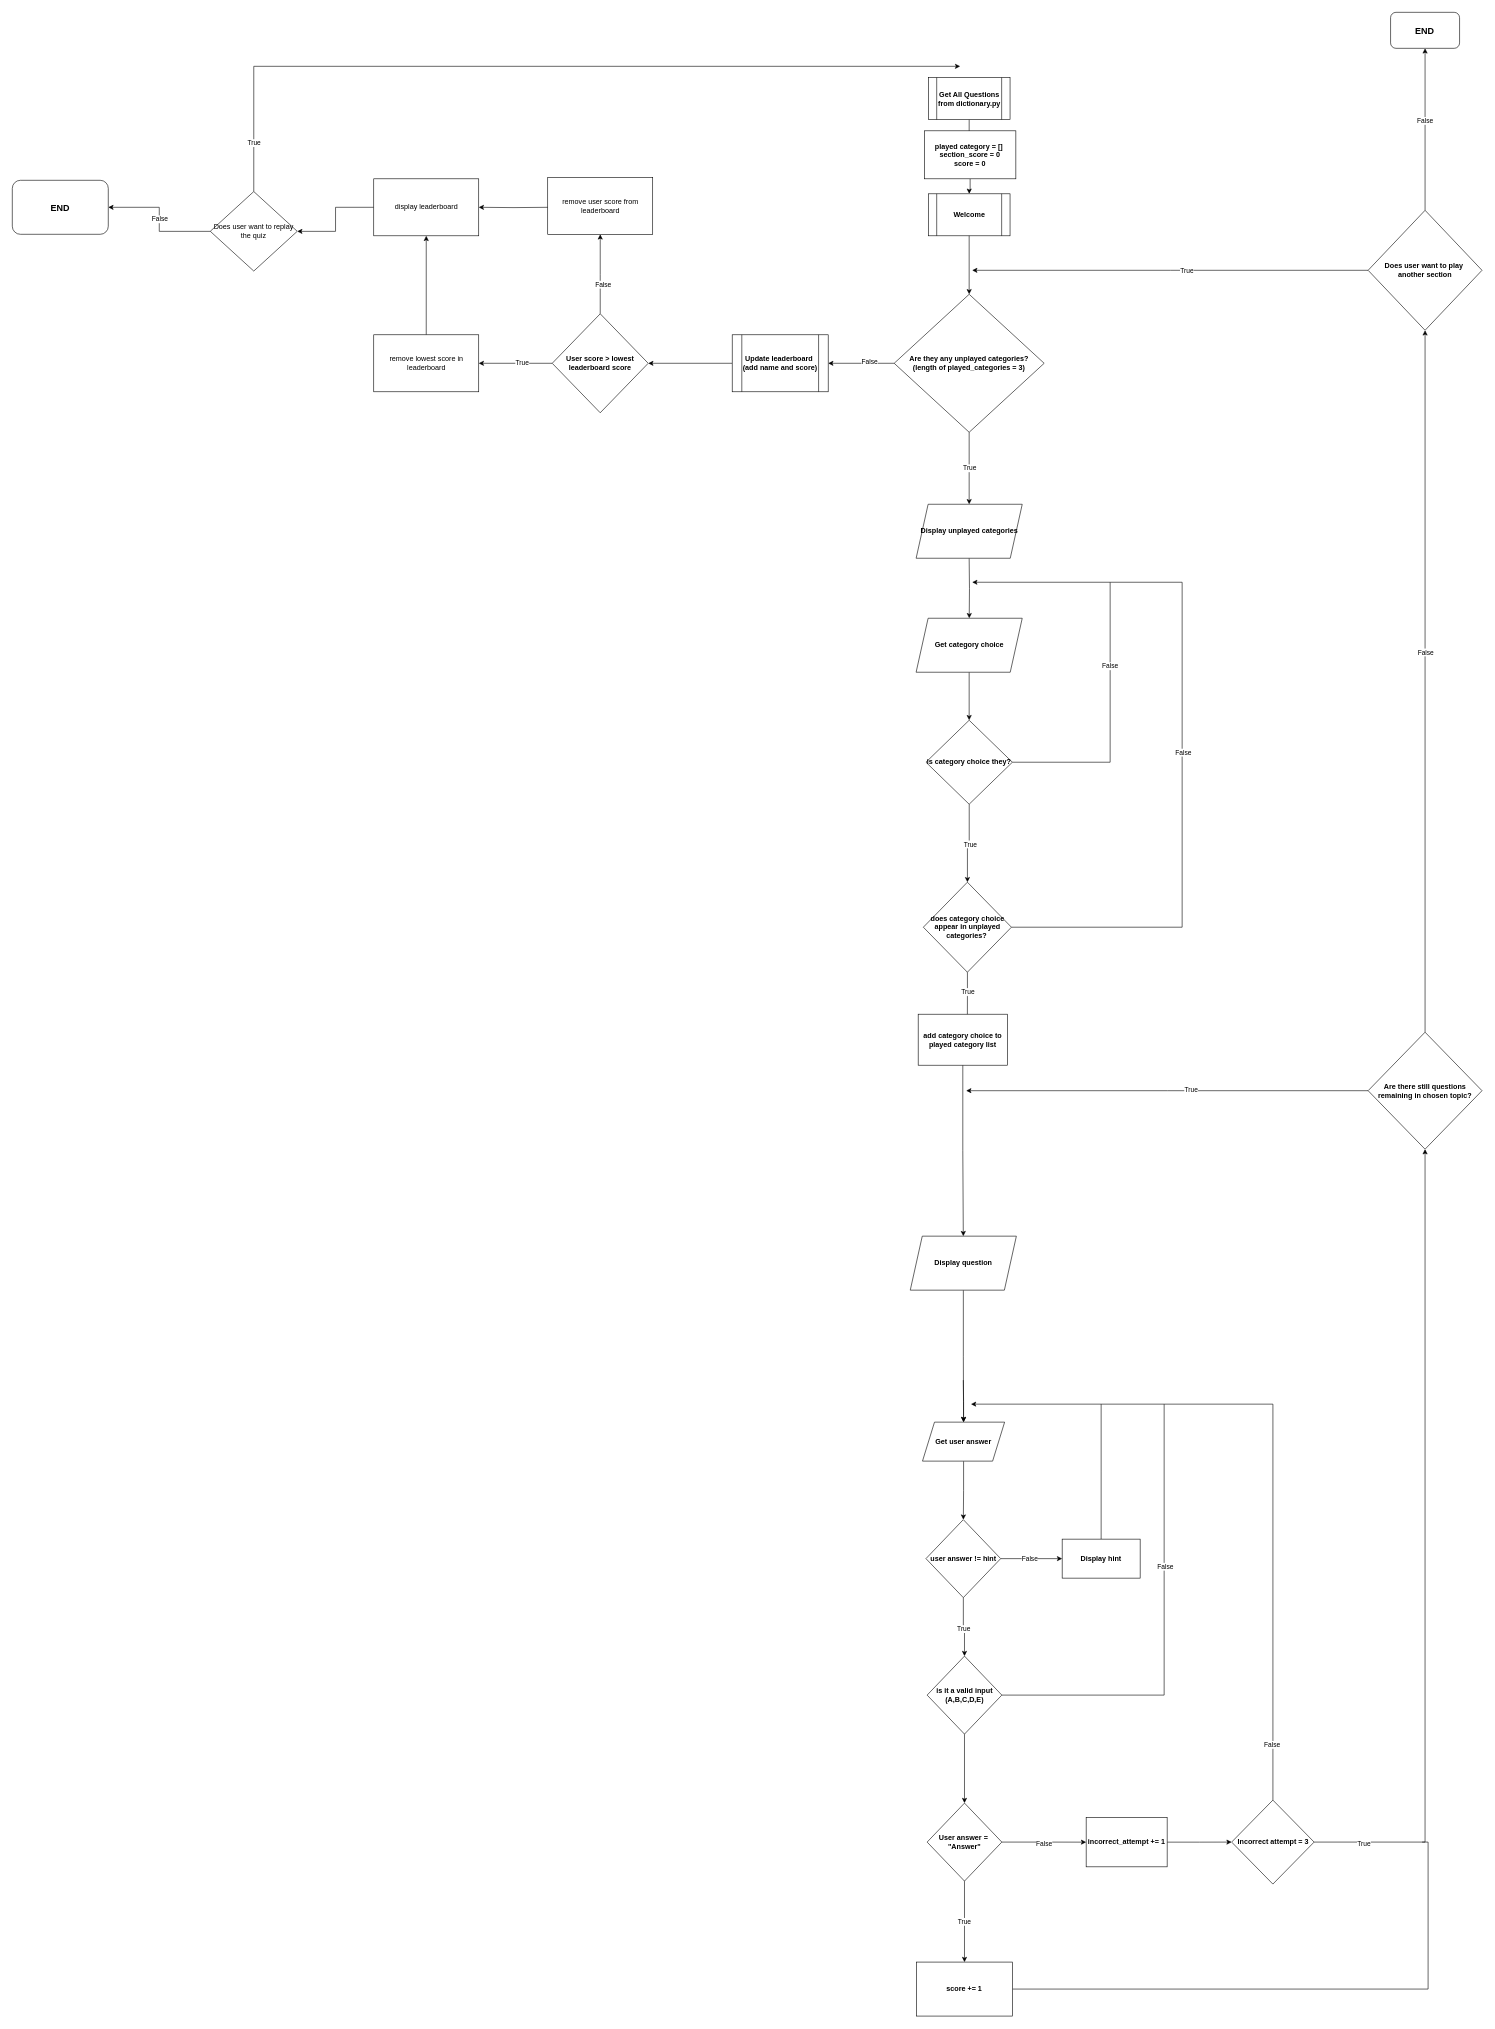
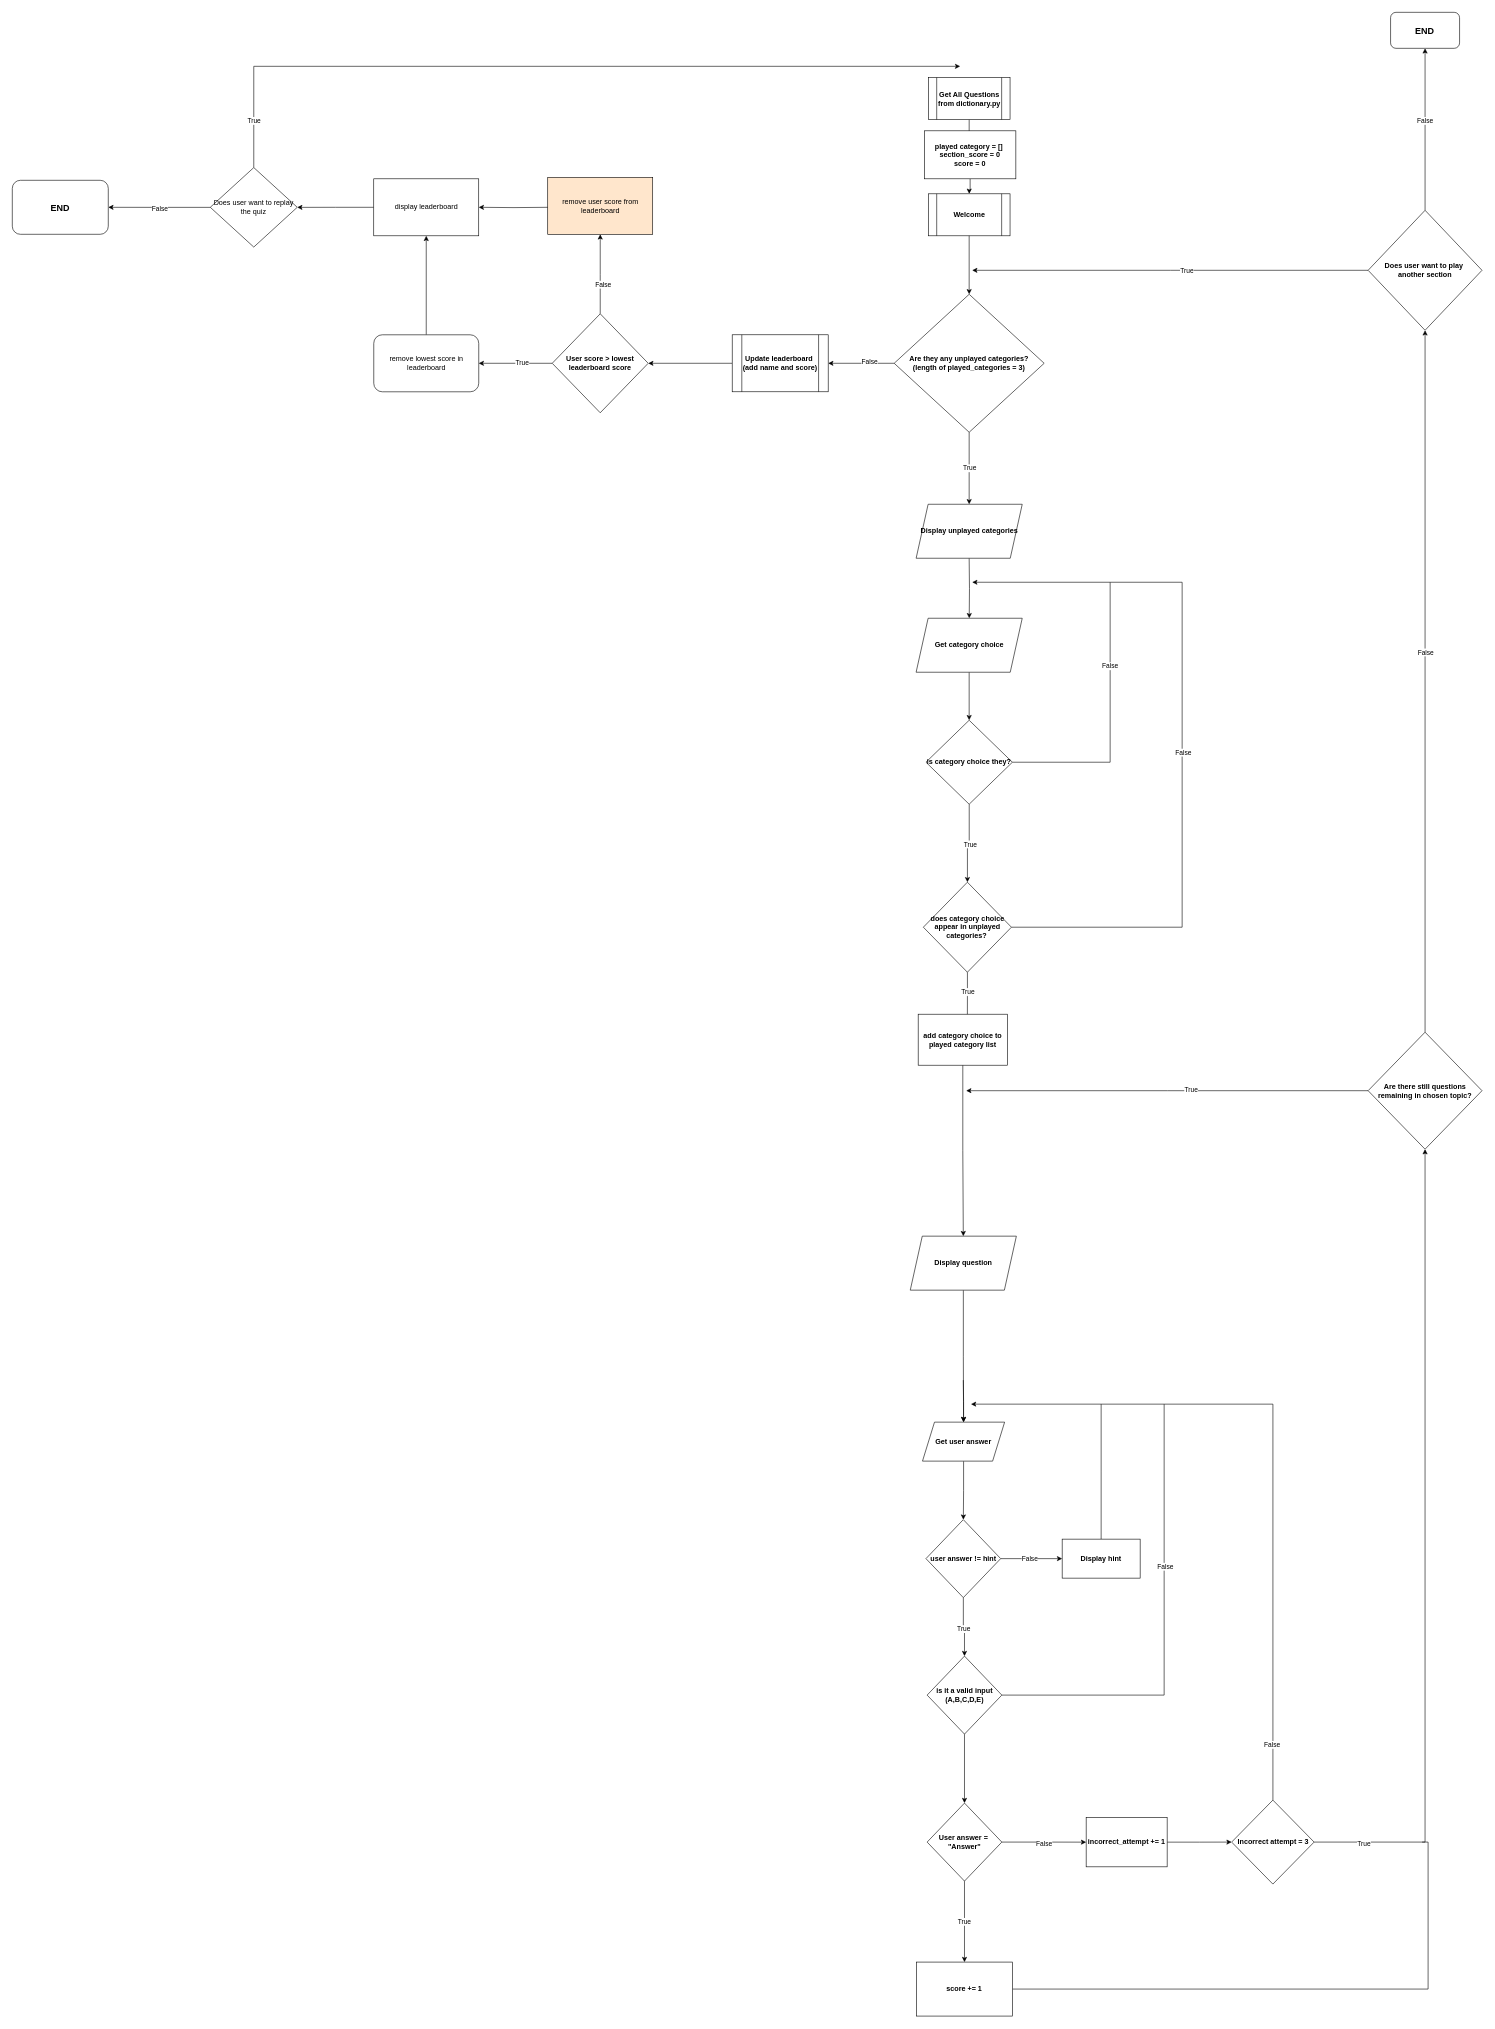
(600, 206) -> (600, 206)
(254, 231) -> (254, 207)
(426, 363) -> (426, 363)
